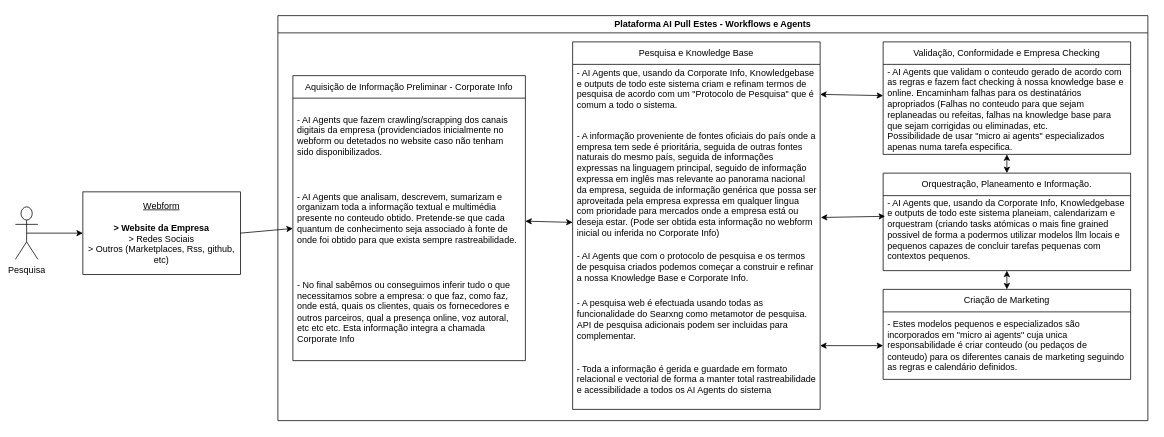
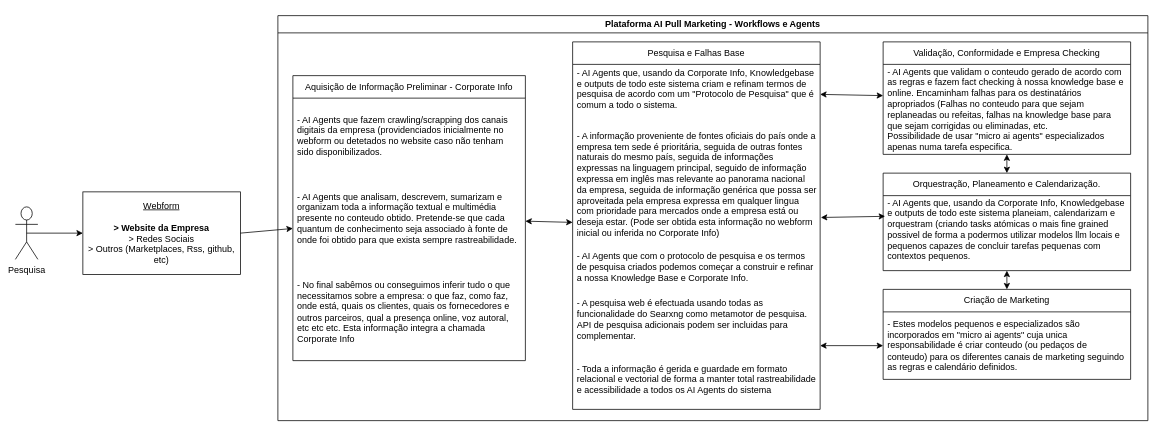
(713, 24) -> (713, 24)
(696, 53) -> (696, 53)
(1007, 184) -> (1007, 184)
